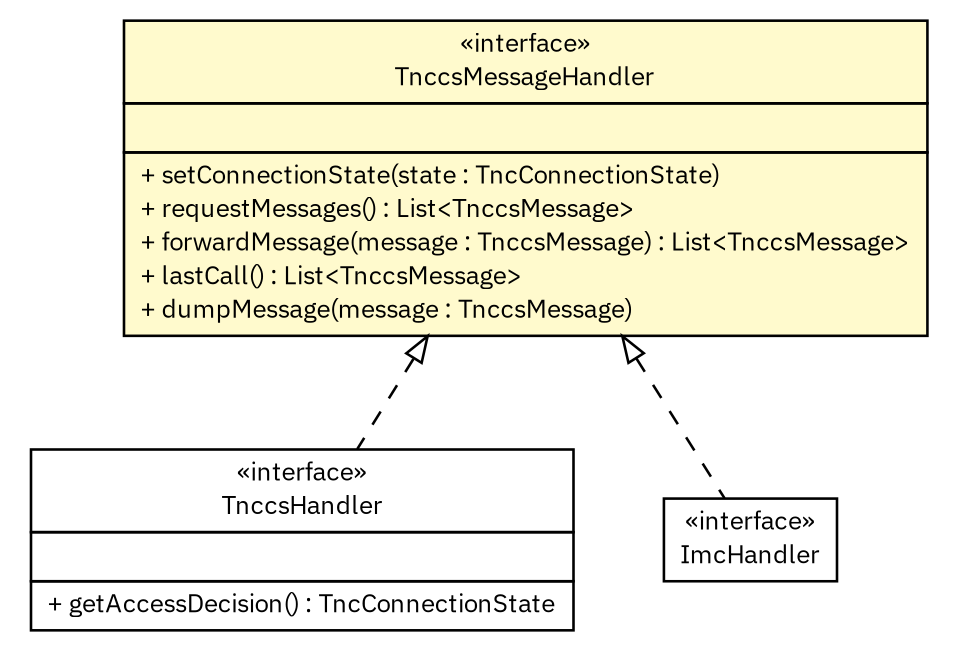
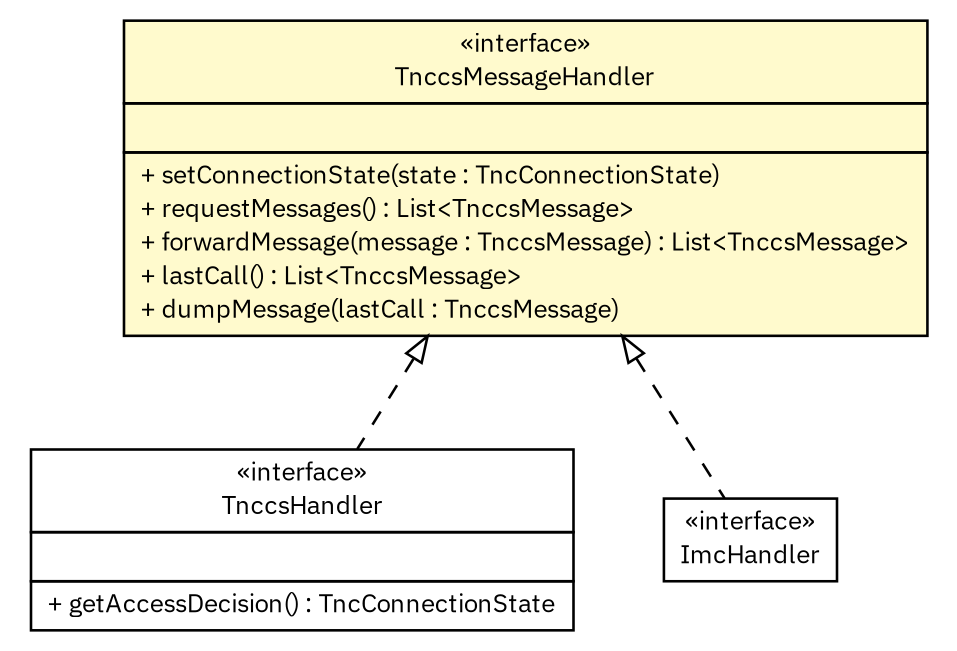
(388, 310) -> (380, 310)
